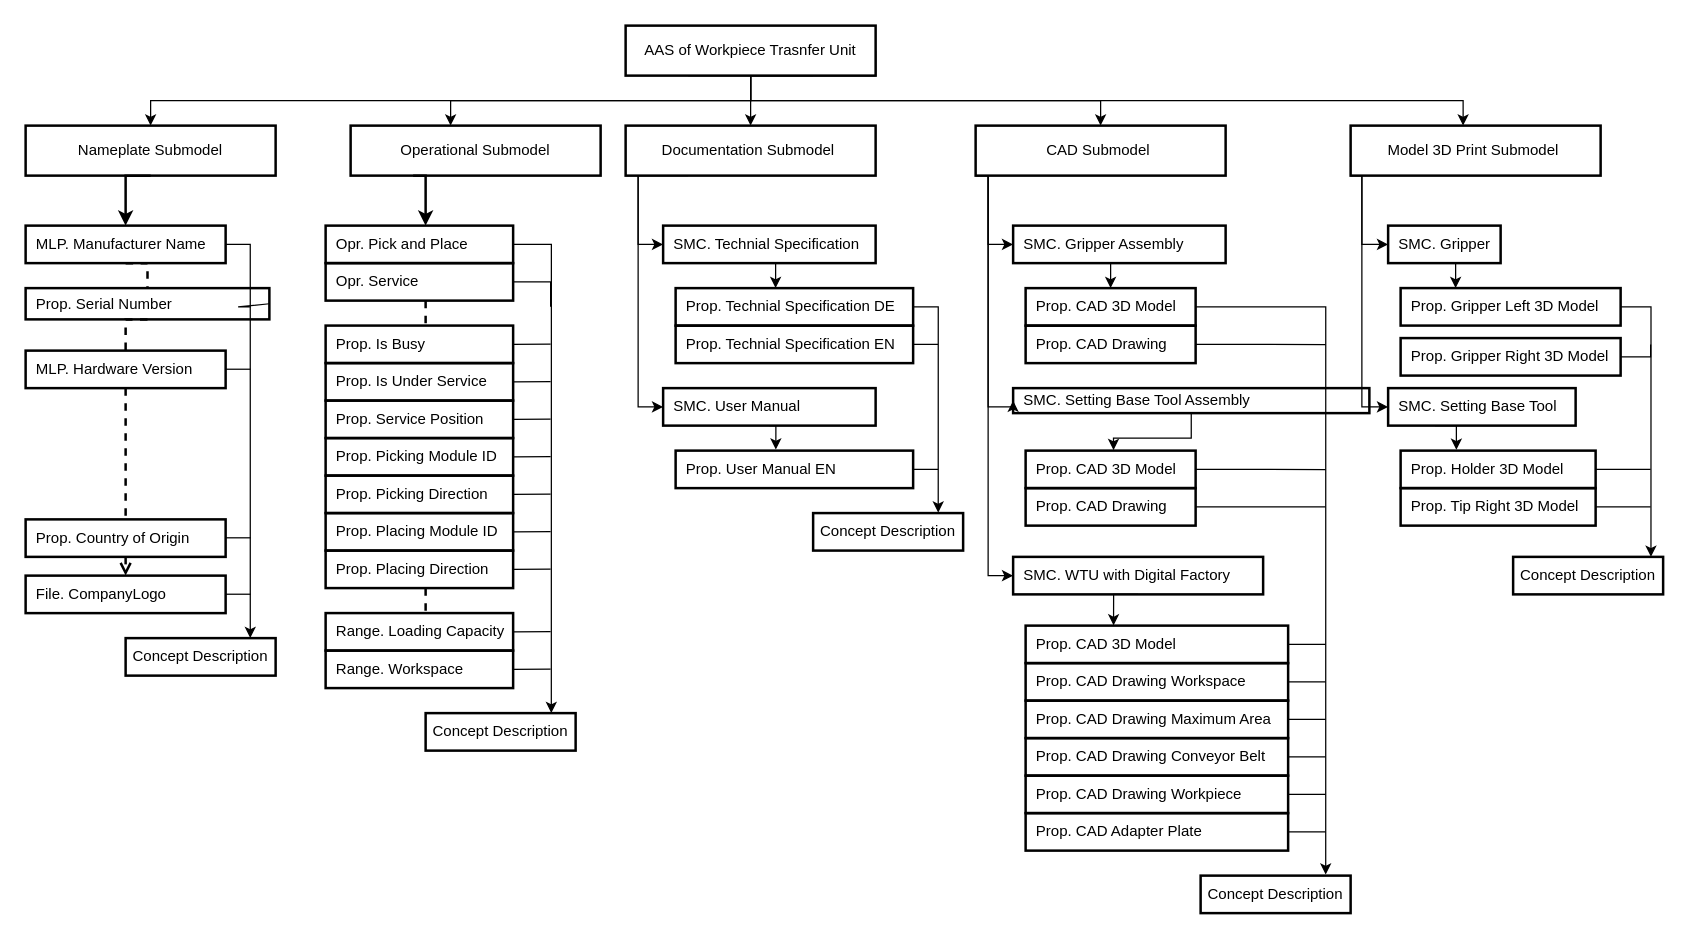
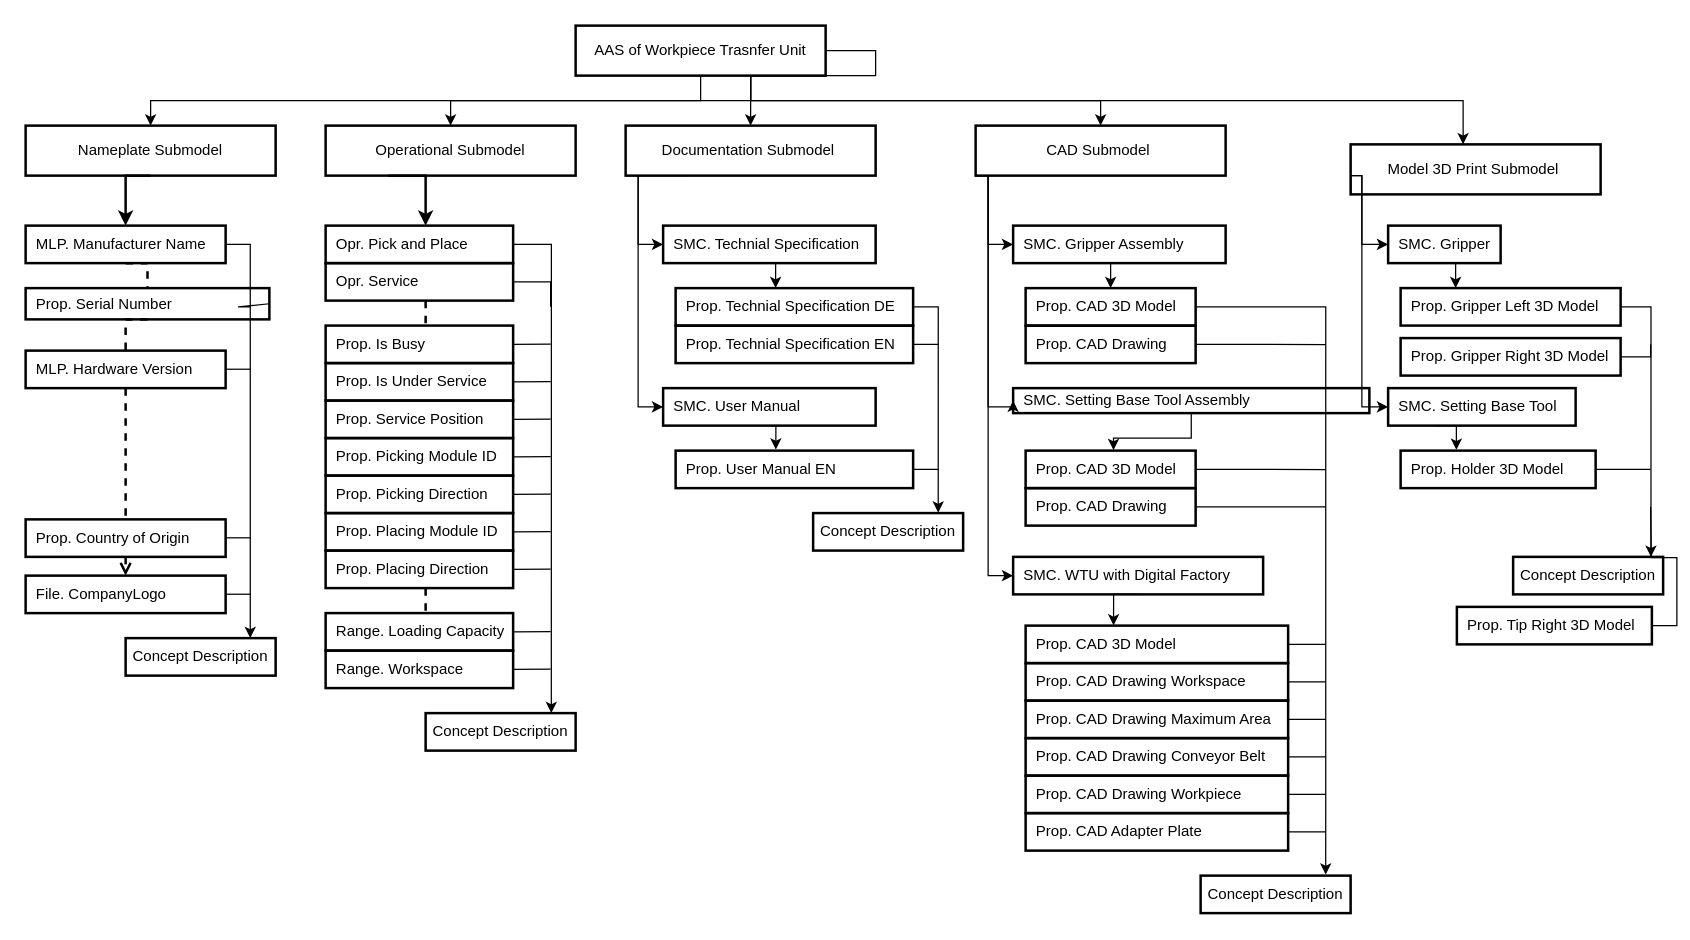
(751, 51) -> (701, 51)
(476, 151) -> (451, 151)
(1476, 151) -> (1476, 169)
(1498, 507) -> (1554, 626)
